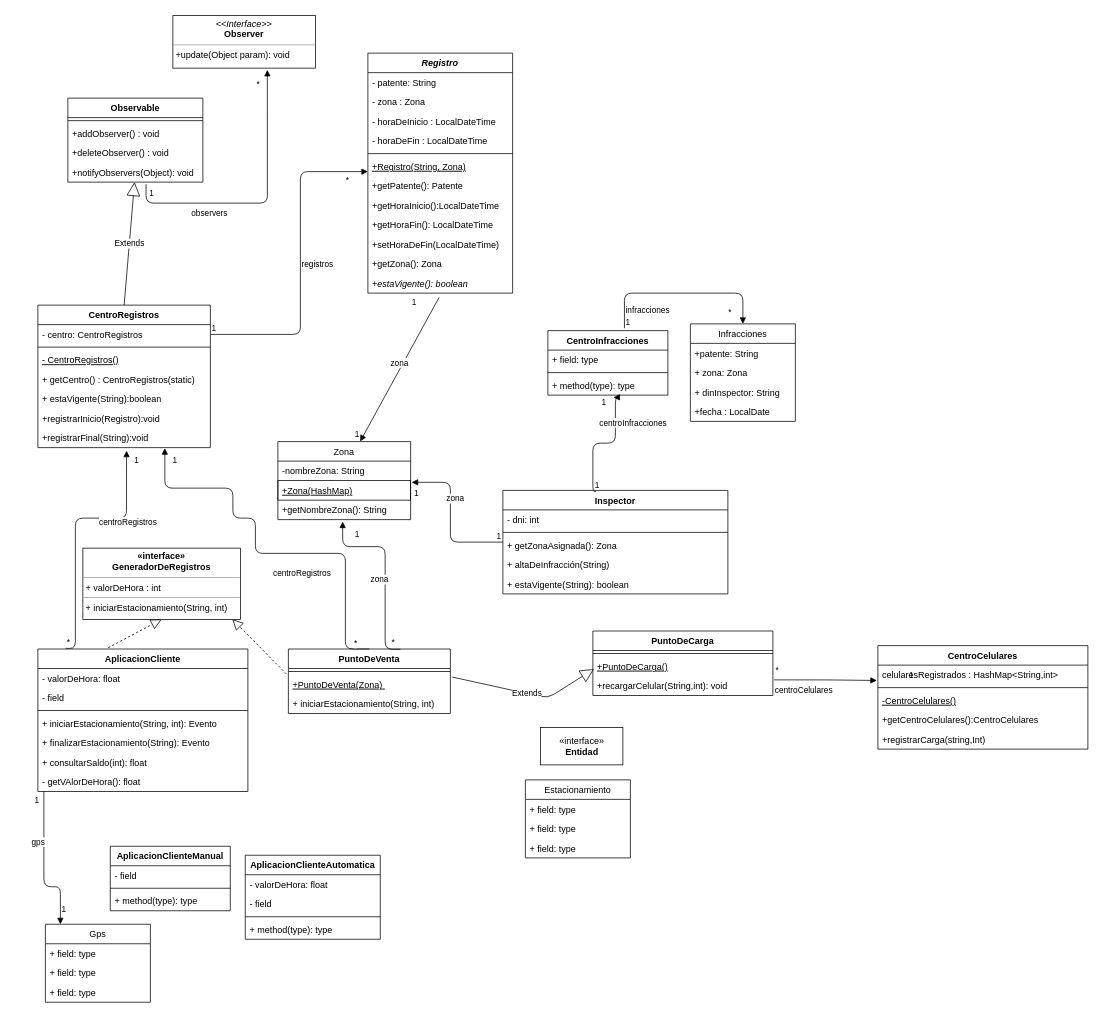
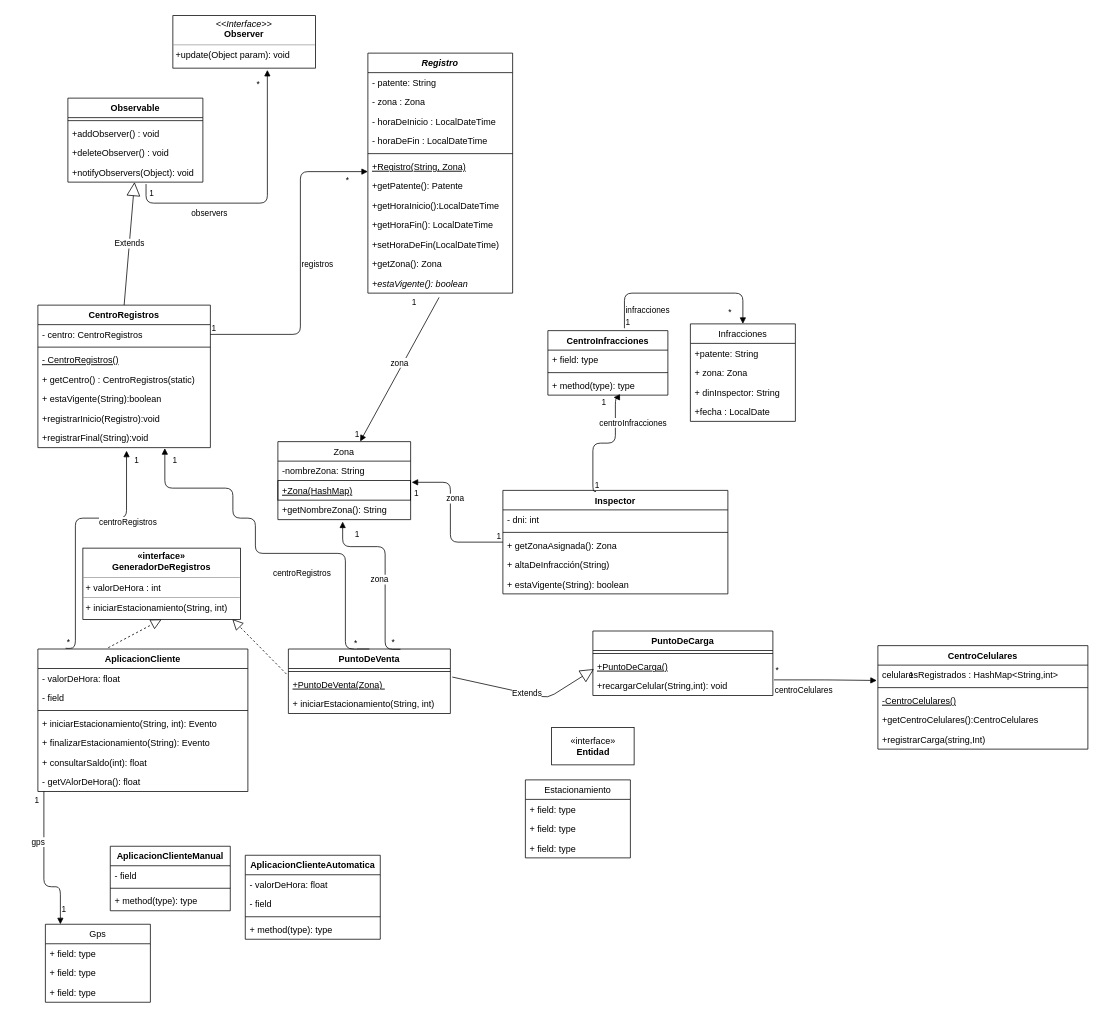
(582, 746) -> (593, 746)
